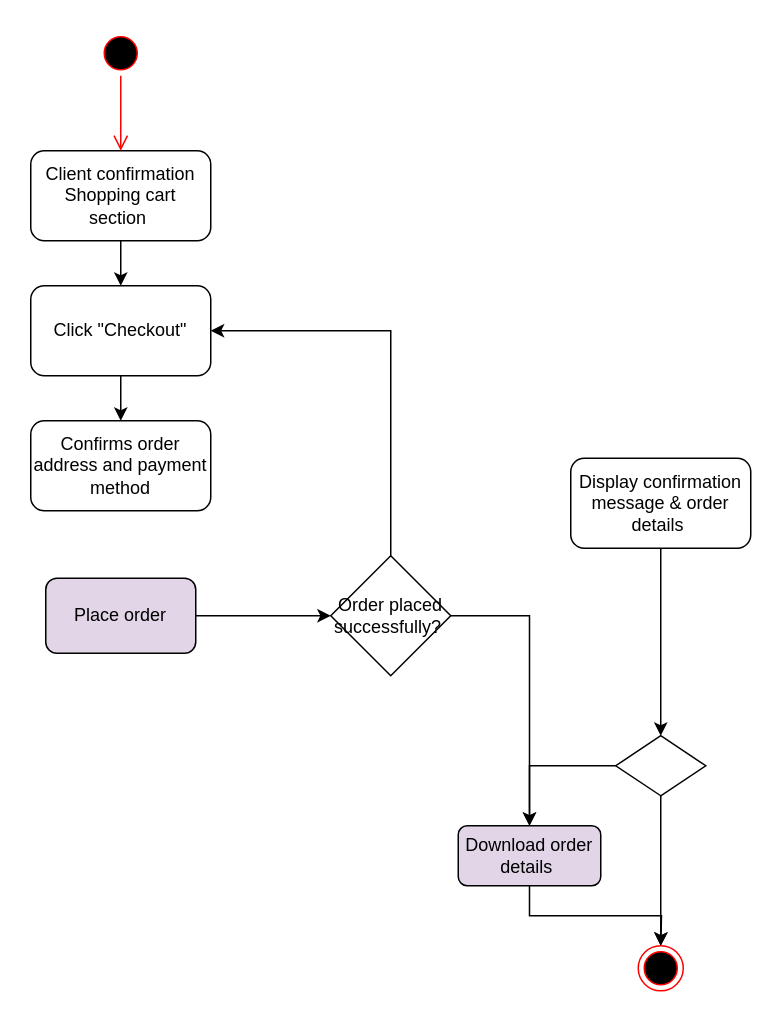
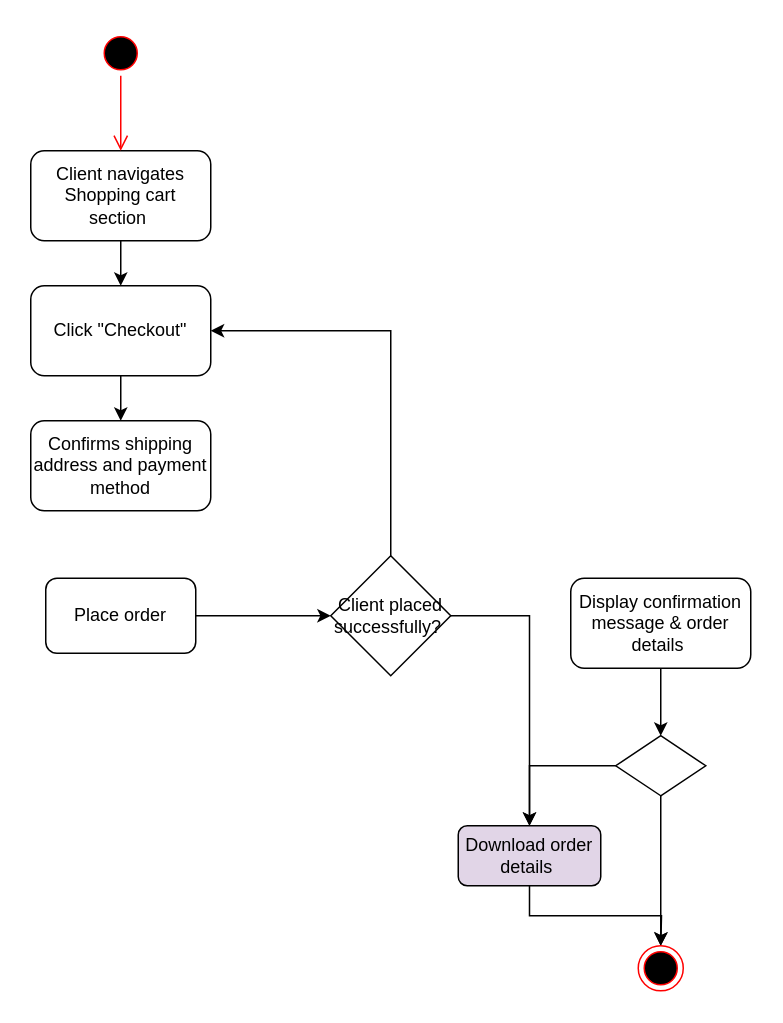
(121, 196) -> (121, 196)
(121, 466) -> (121, 466)
(661, 503) -> (661, 623)
(121, 616) -> (121, 616)
(391, 616) -> (391, 616)
